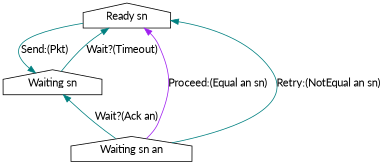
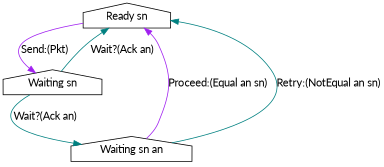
(37, 35) -> (37, 35)
(122, 50) -> (122, 50)
(92, 120) -> (25, 130)
